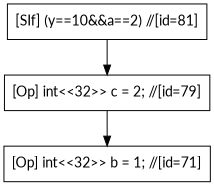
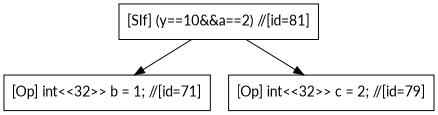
(107, 124) -> (167, 55)
